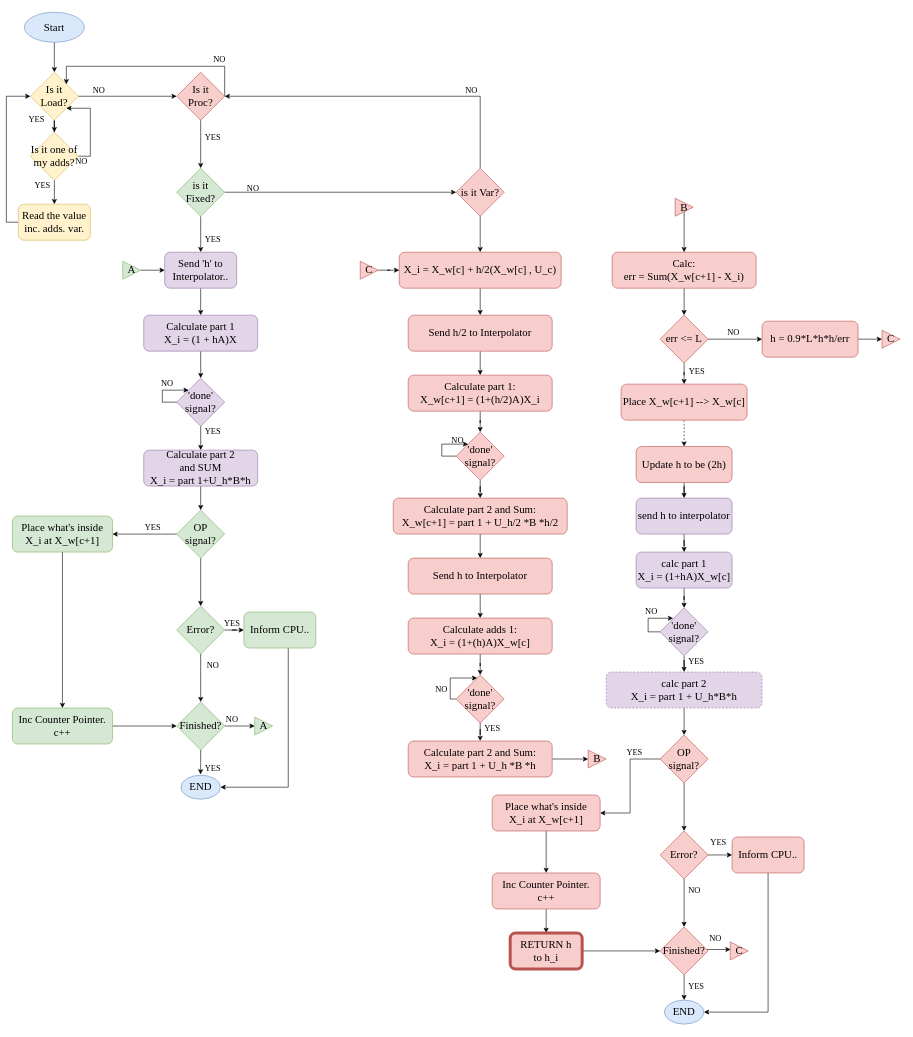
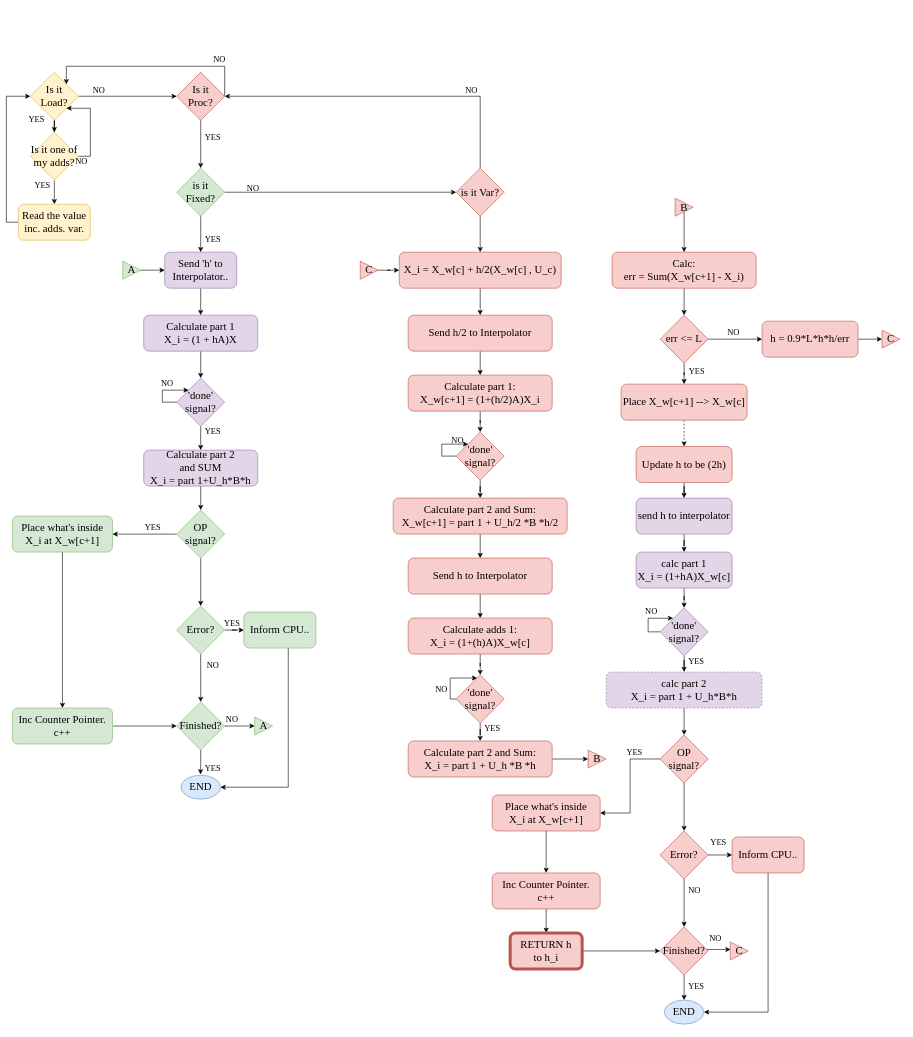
(54, 27) -> none
(54, 55) -> none
